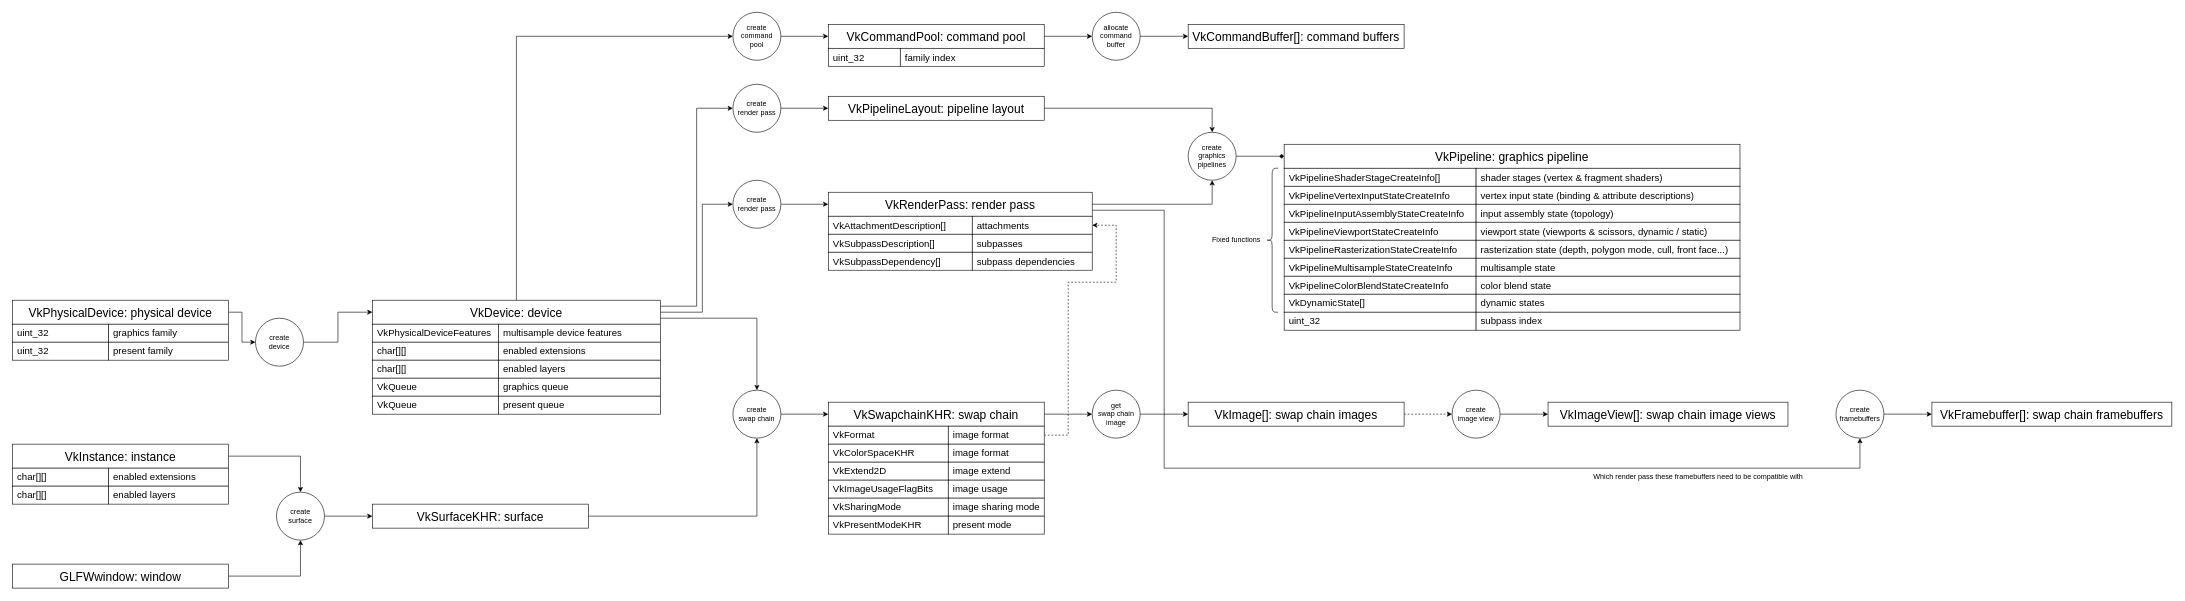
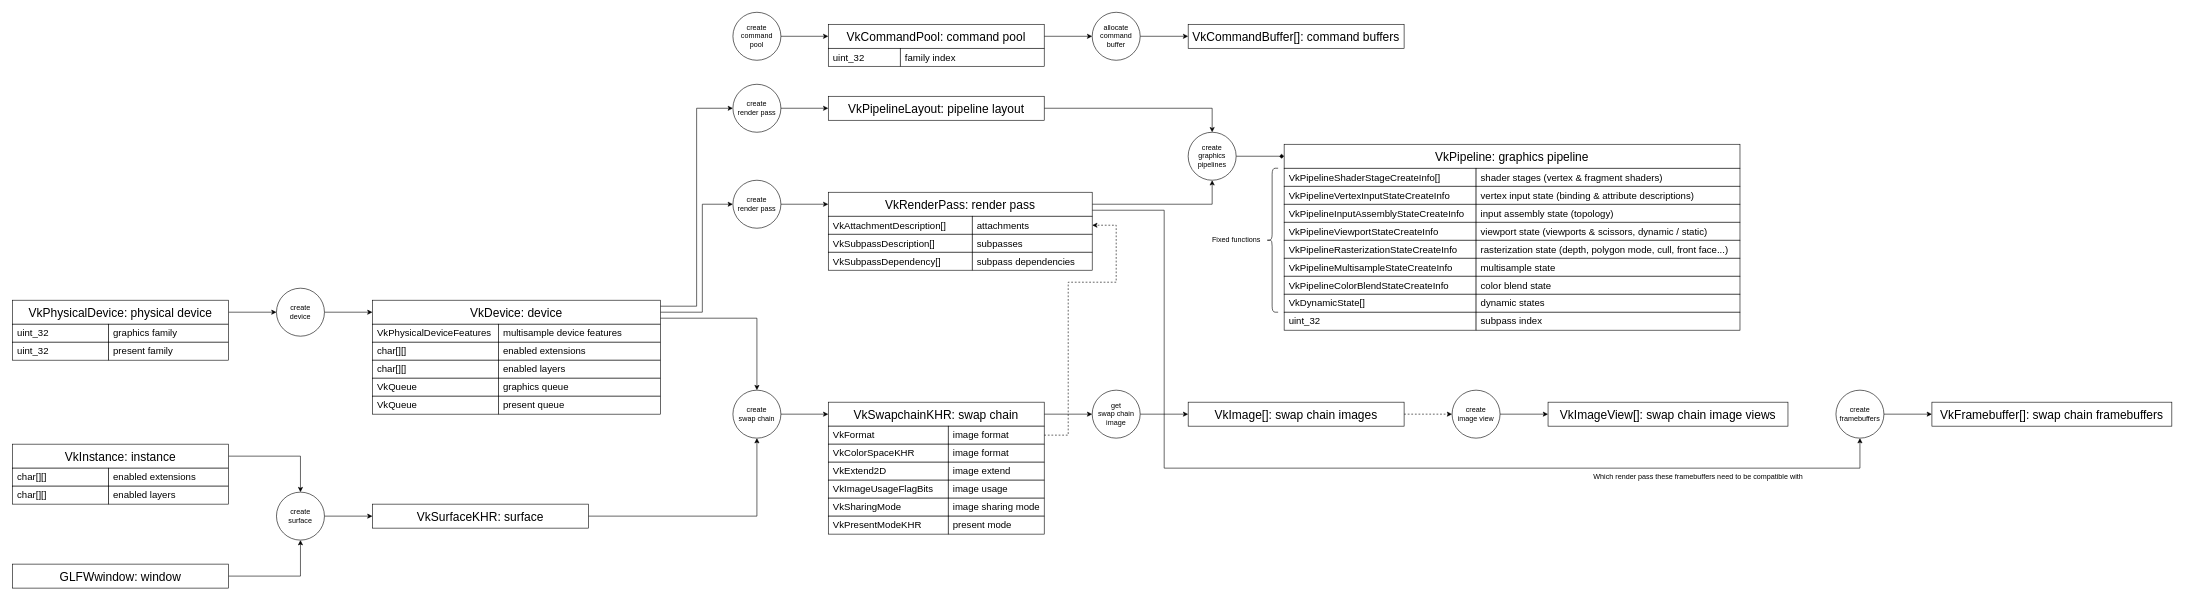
(516, 167) -> none
(279, 342) -> (300, 312)
